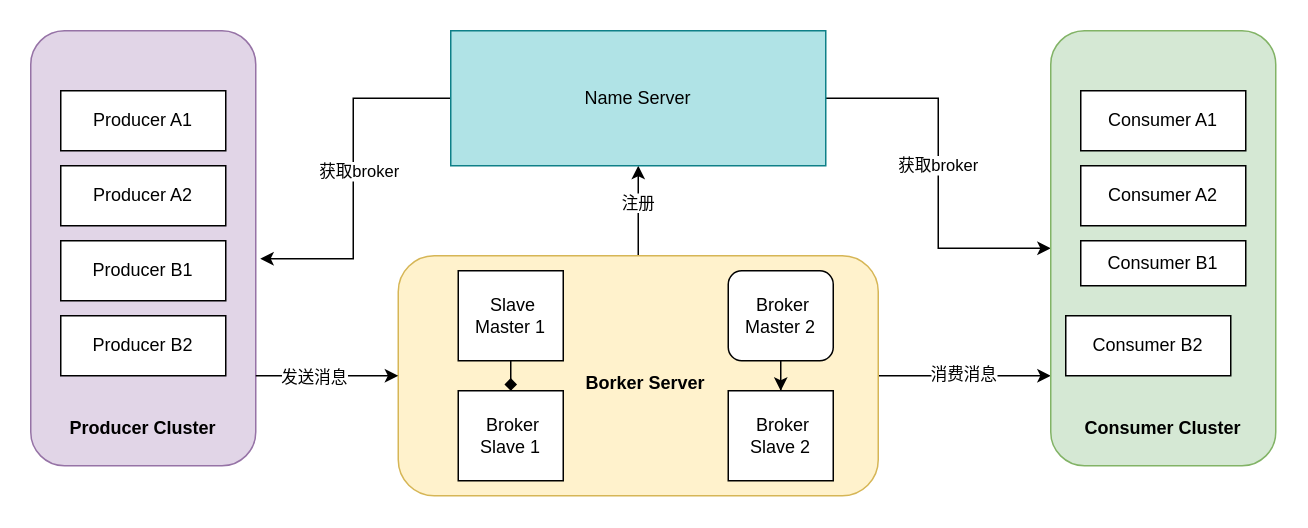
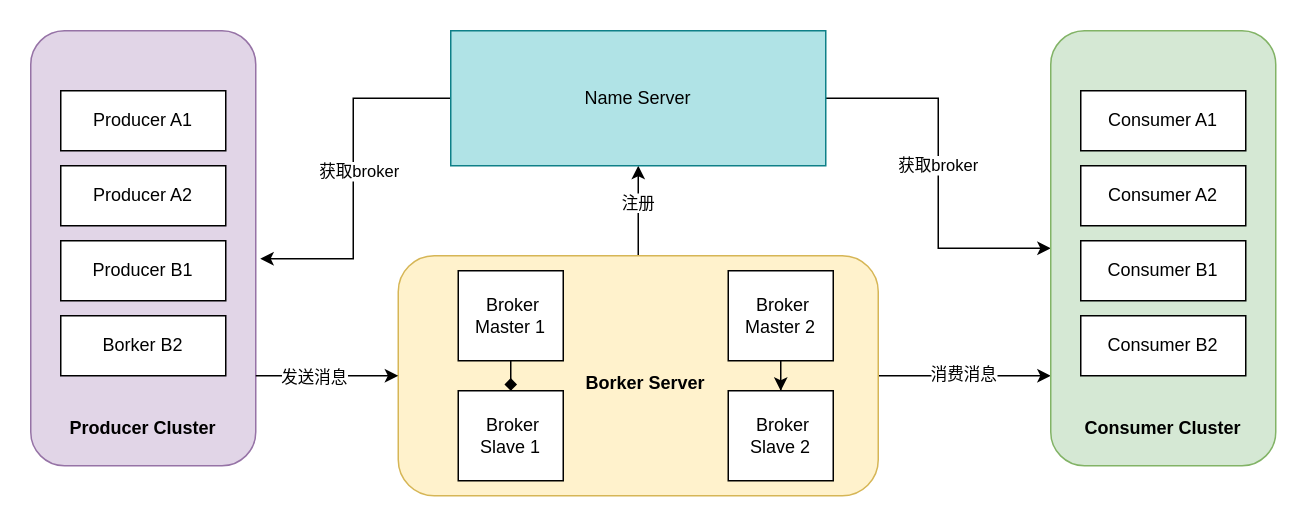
(1163, 263) -> (1163, 271)
(511, 316) -> (511, 316)
(781, 316) -> (781, 316)
(143, 346) -> (143, 346)
(1148, 346) -> (1163, 346)
